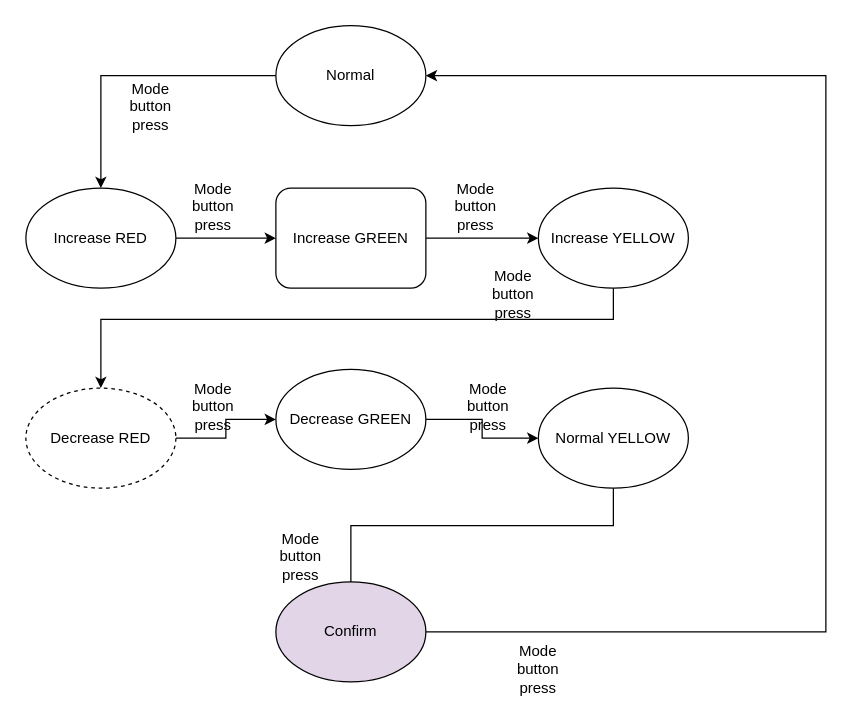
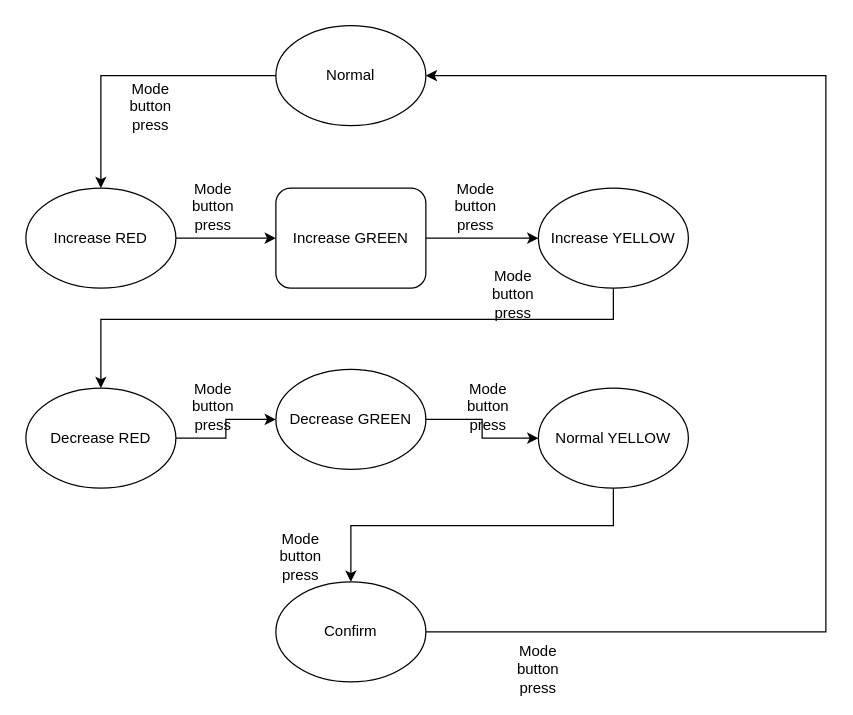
(101, 438) -> (101, 438)
(351, 575) -> (351, 572)
(351, 632) -> (351, 632)
